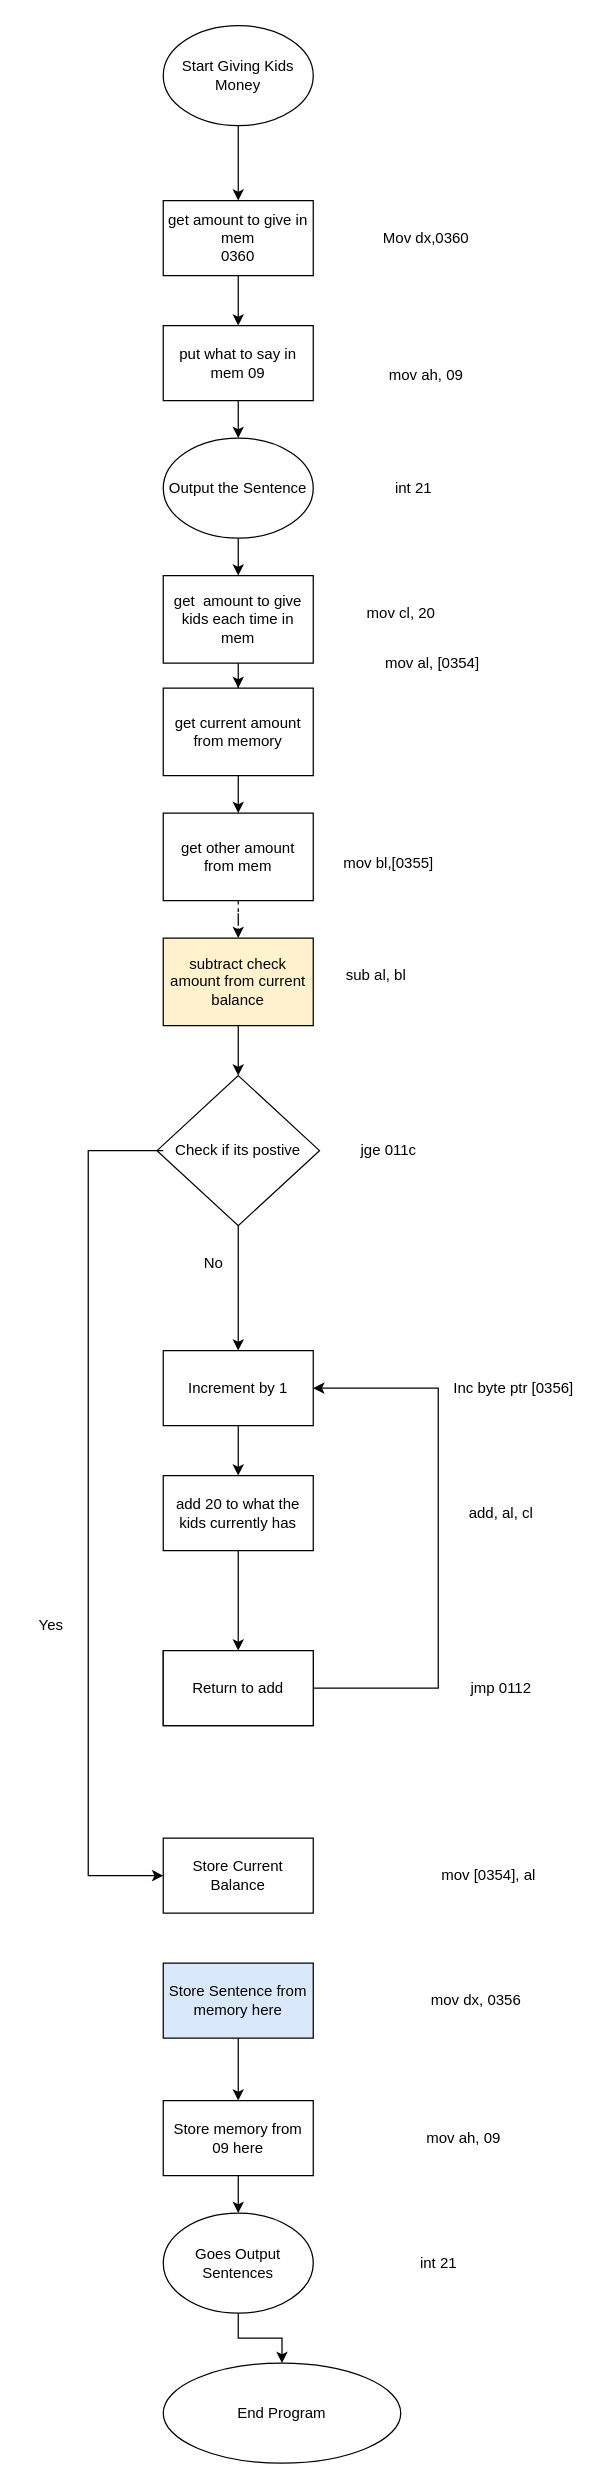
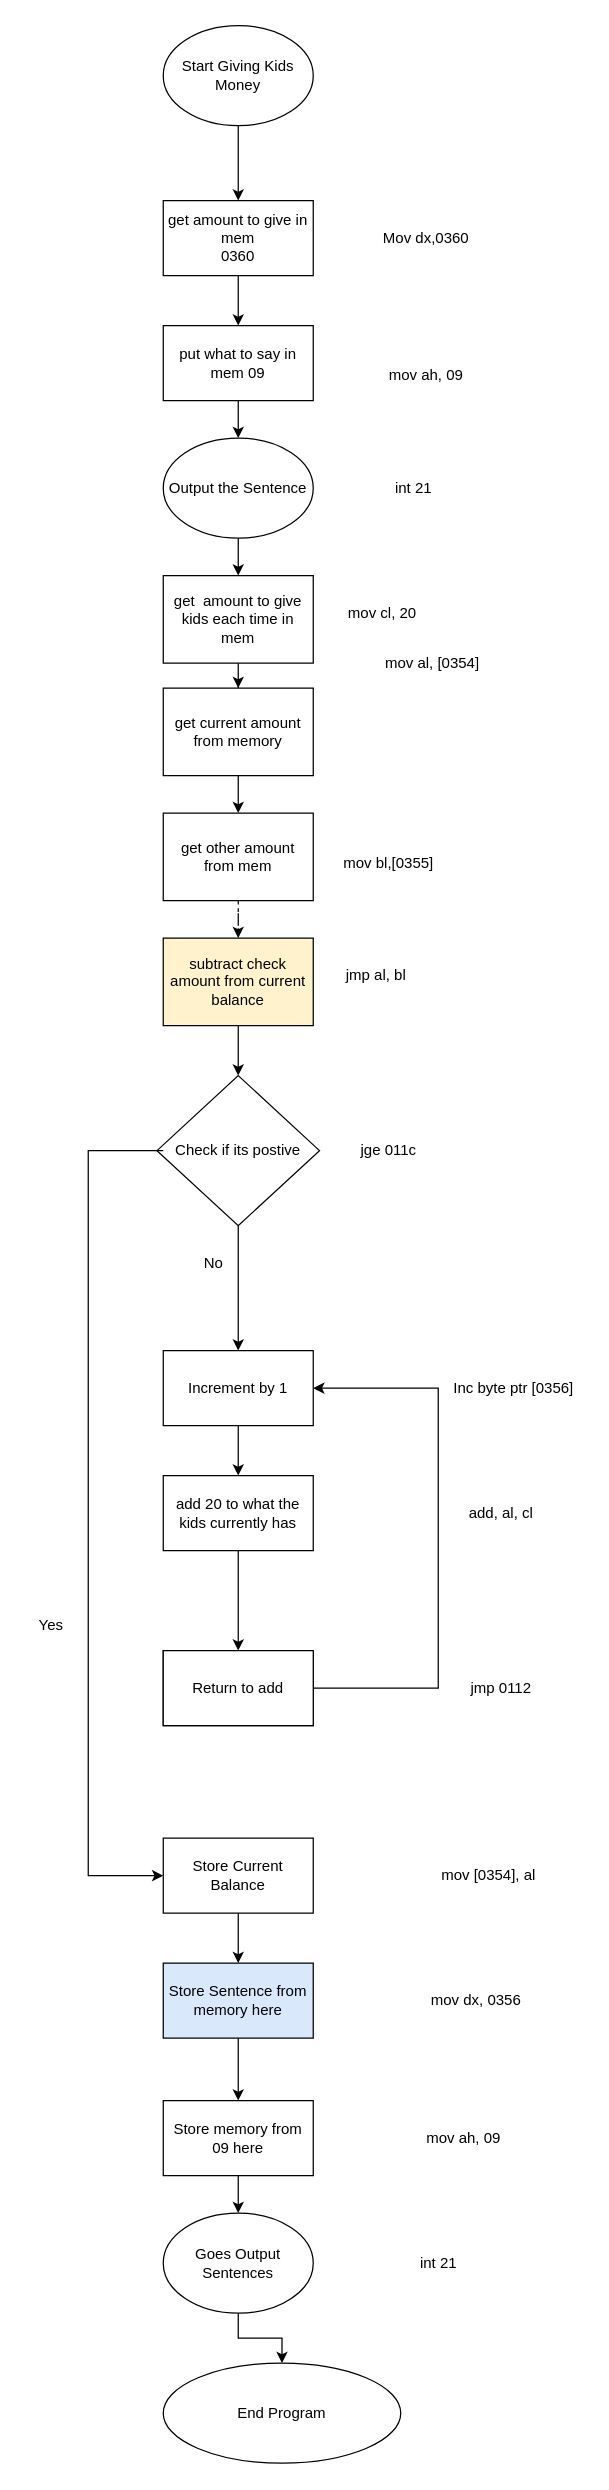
(401, 613) -> (382, 613)
(376, 976) -> (376, 976)
none -> (238, 1934)
